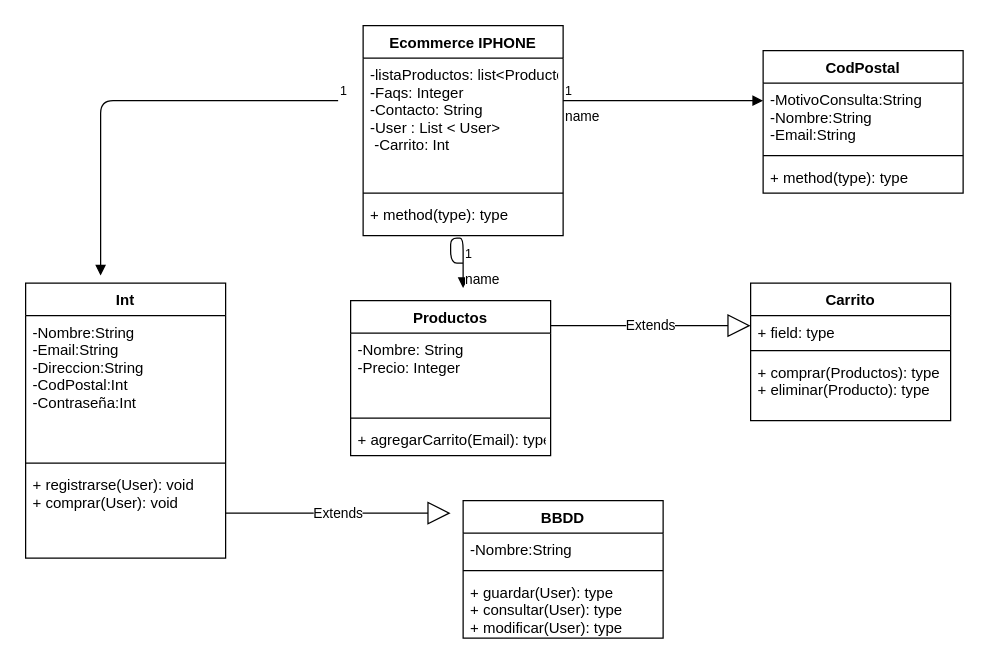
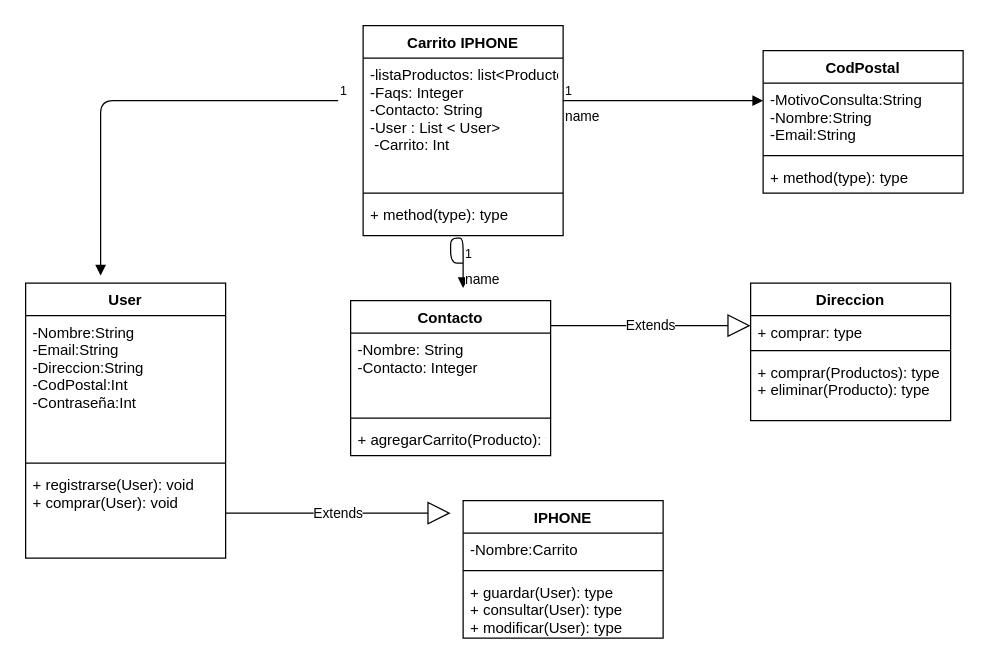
(463, 43) -> (463, 43)
(125, 300) -> (125, 300)
(850, 300) -> (850, 300)
(450, 318) -> (450, 318)
(802, 333) -> (815, 333)
(415, 350) -> (415, 350)
(468, 440) -> (484, 440)
(563, 518) -> (563, 518)
(525, 550) -> (529, 550)
